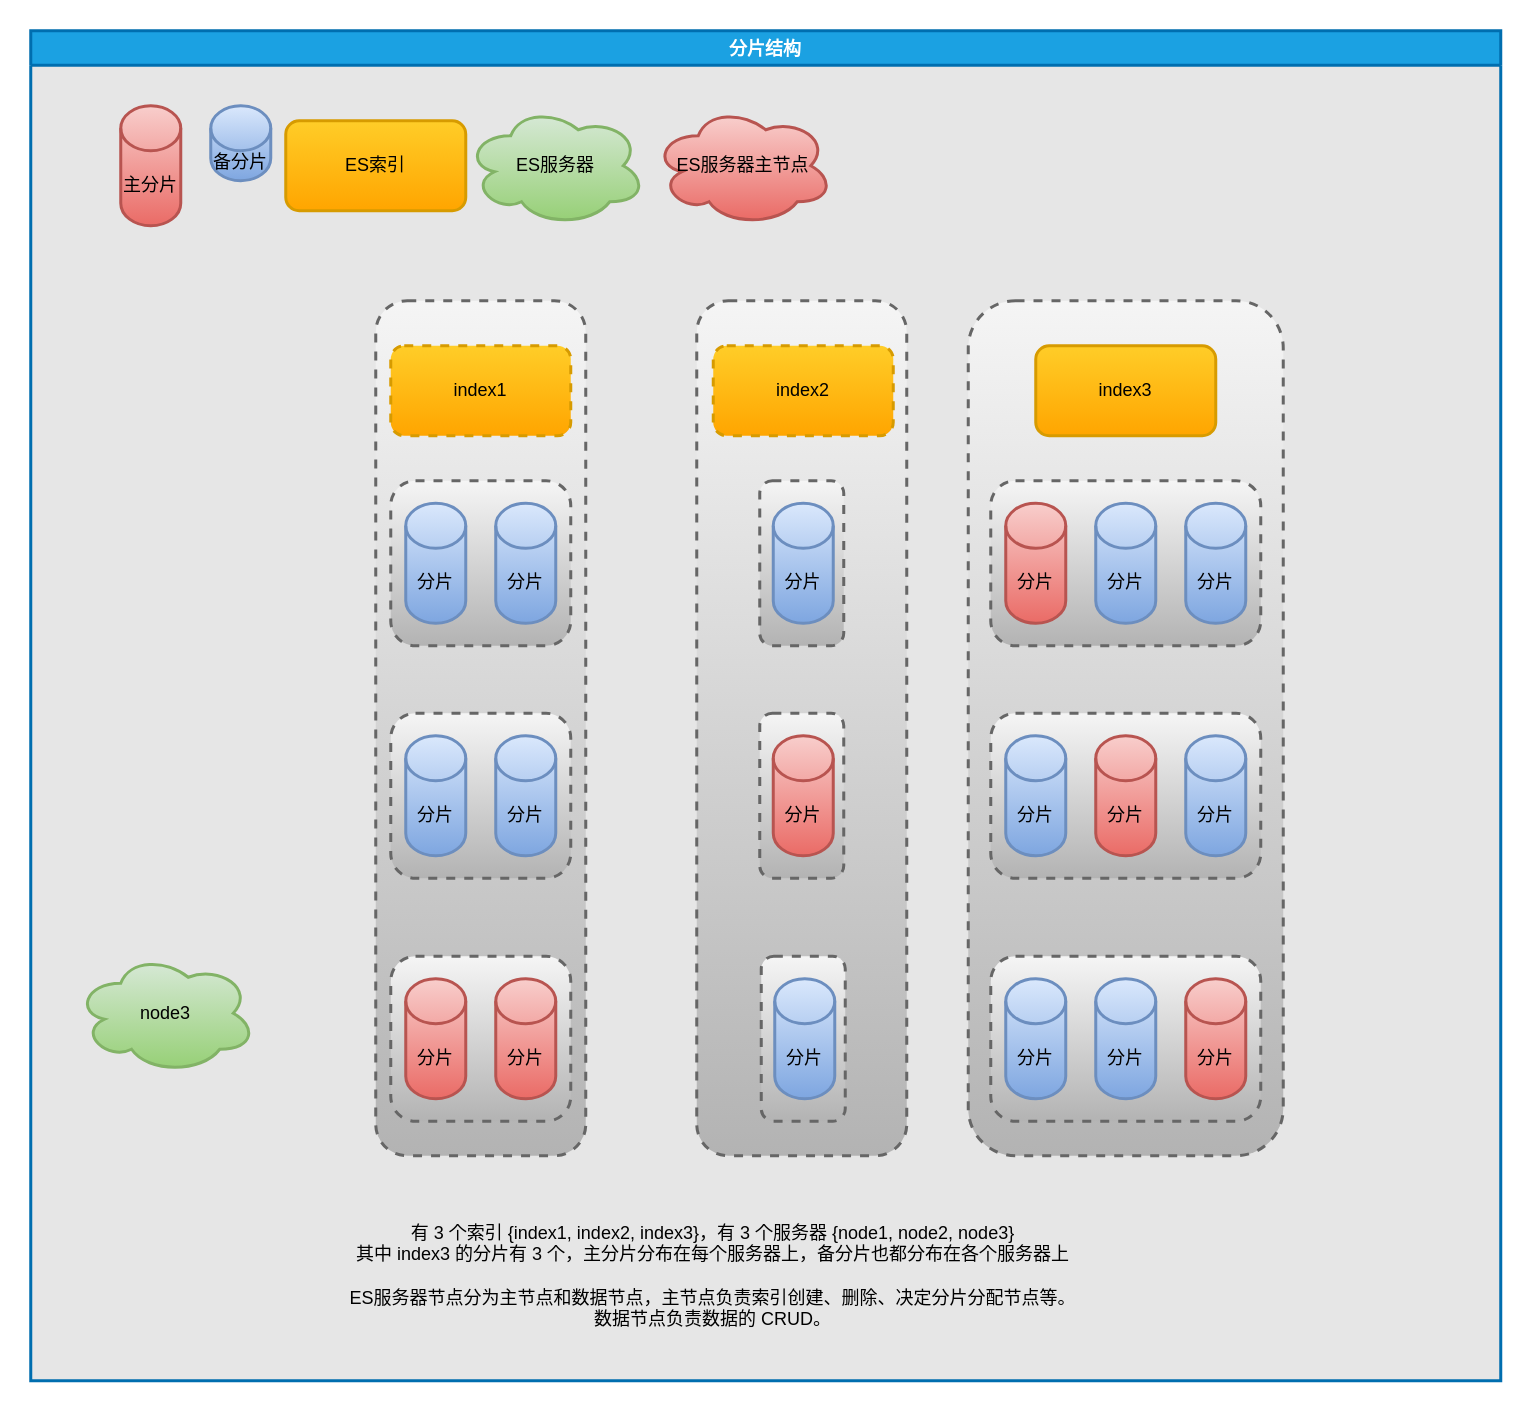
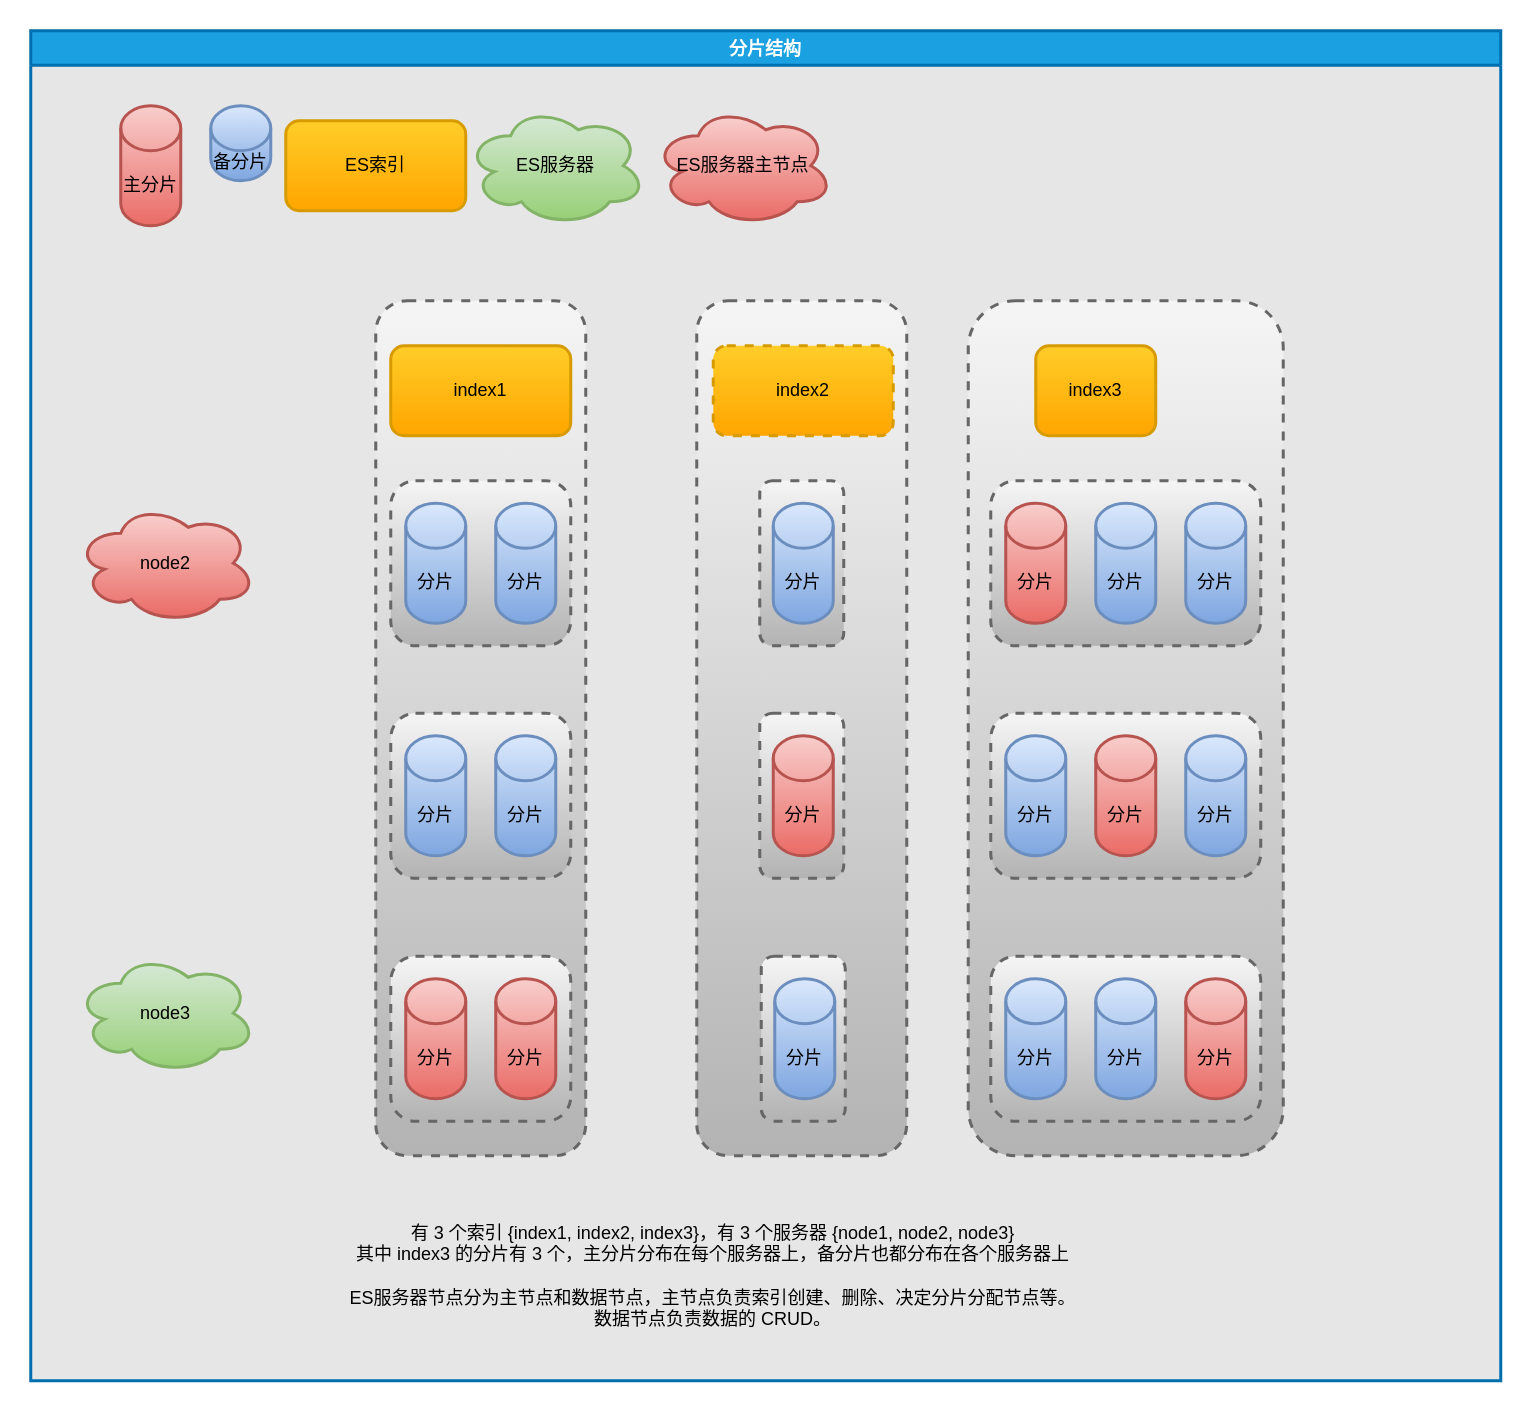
(481, 391) -> (481, 391)
(1126, 391) -> (1096, 391)
none -> (166, 563)
